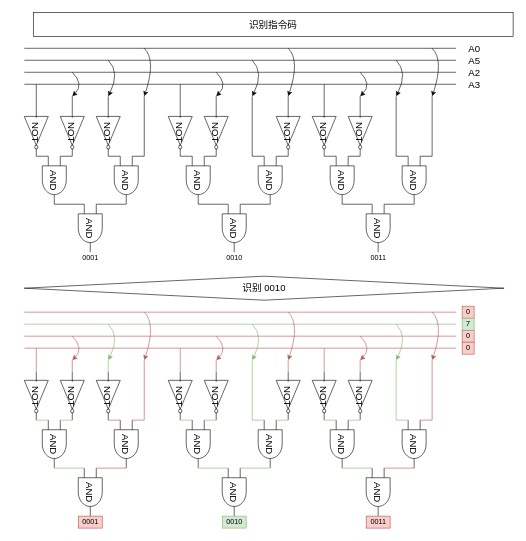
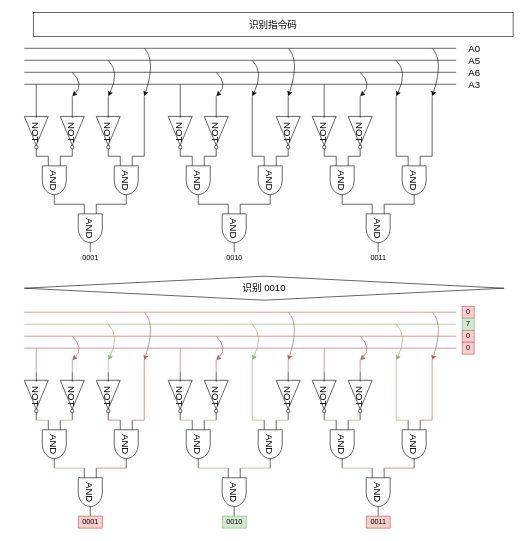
(475, 72) -> (475, 72)
